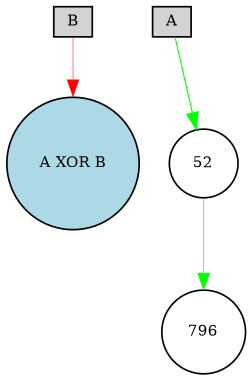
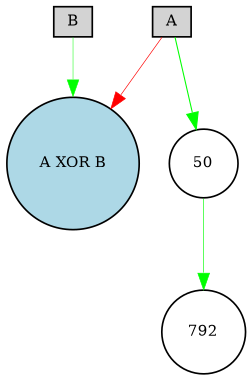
(73, 58) -> (73, 58)
none -> (141, 66)
(204, 163) -> (204, 163)
(204, 332) -> (204, 332)
